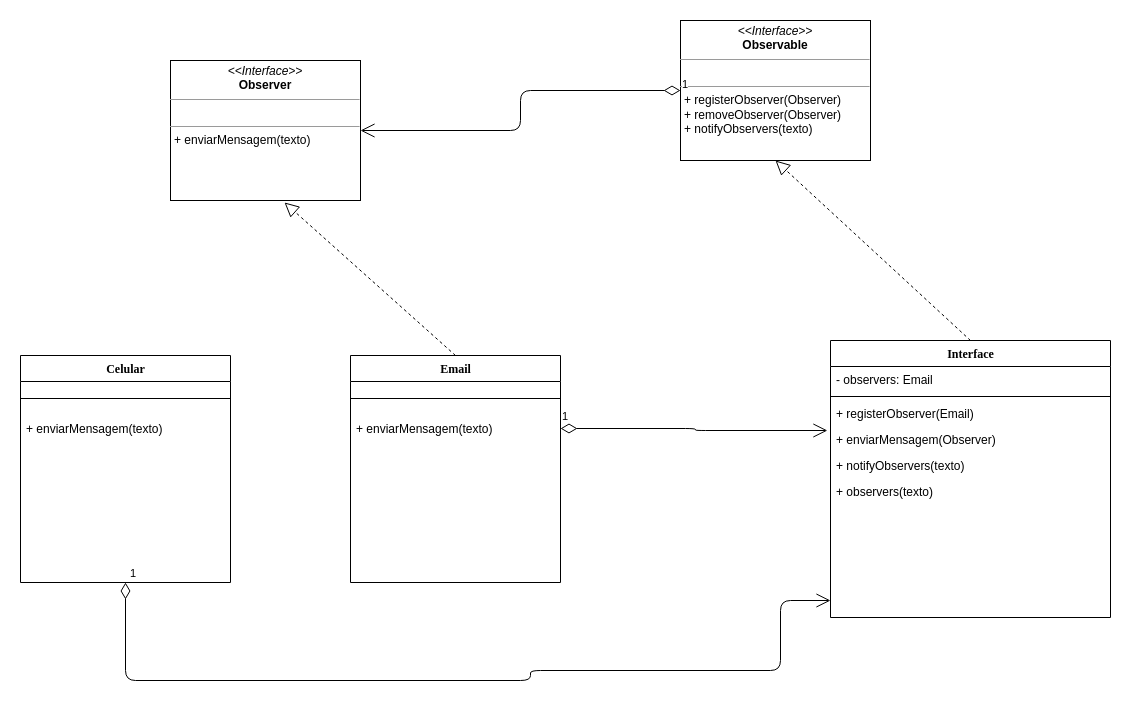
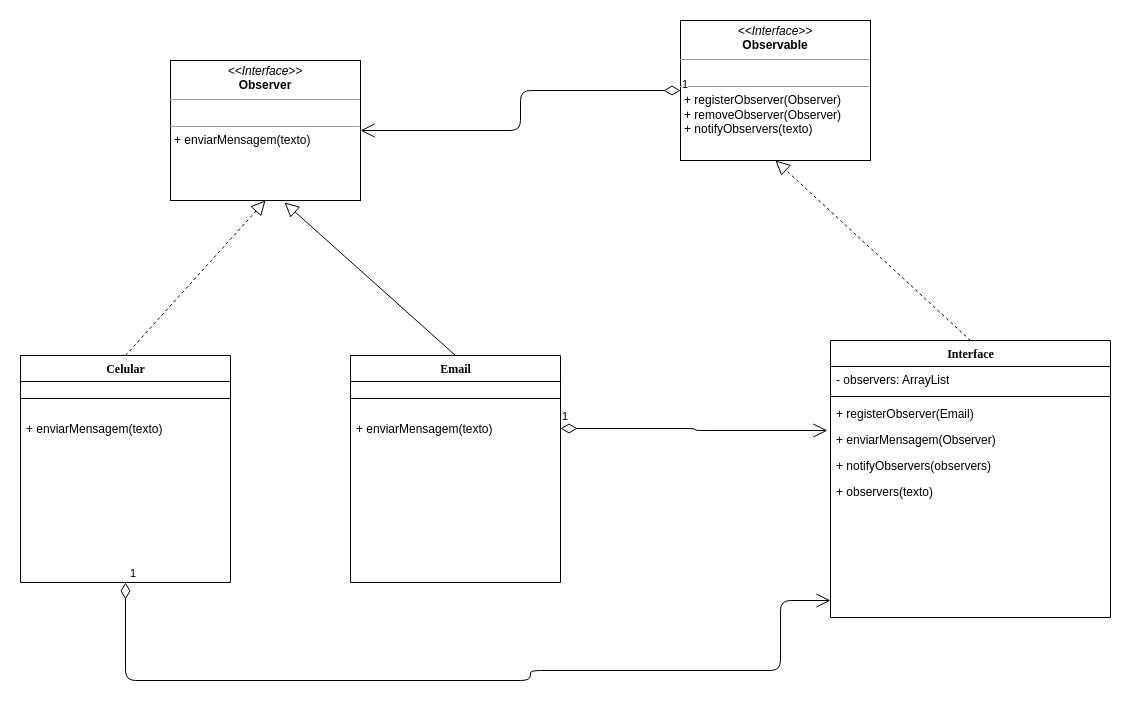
none -> (191, 282)
(374, 283) -> (374, 283)
(889, 381) -> (904, 381)
(914, 467) -> (927, 467)
